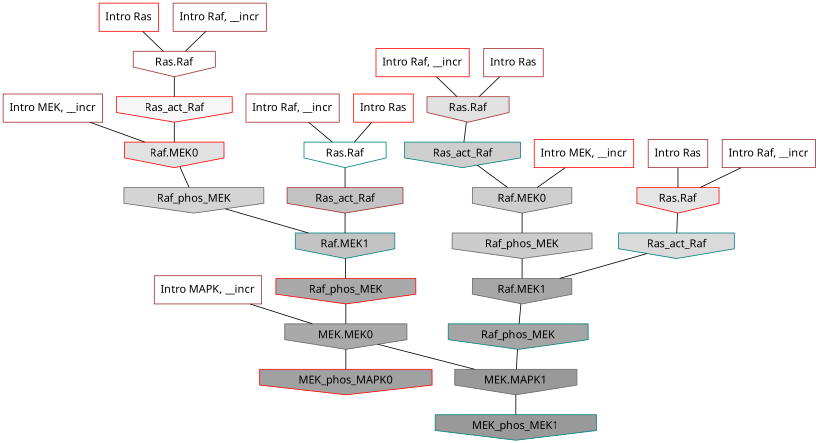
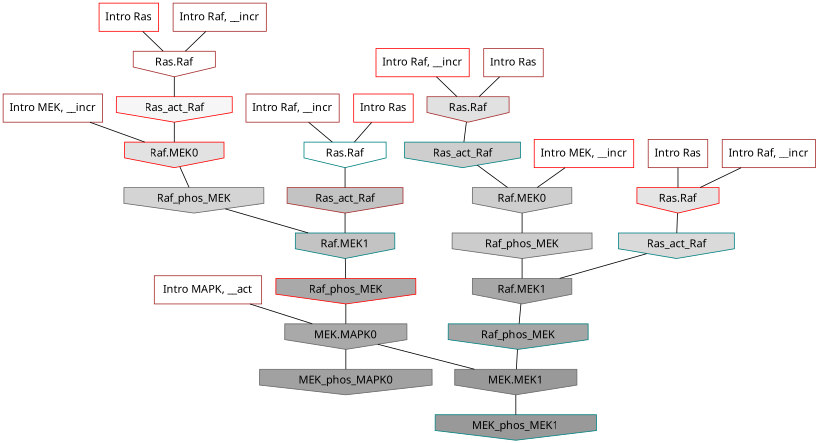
(208, 290) -> (208, 290)
(346, 335) -> (346, 335)
(346, 381) -> (346, 381)
(516, 381) -> (516, 381)
